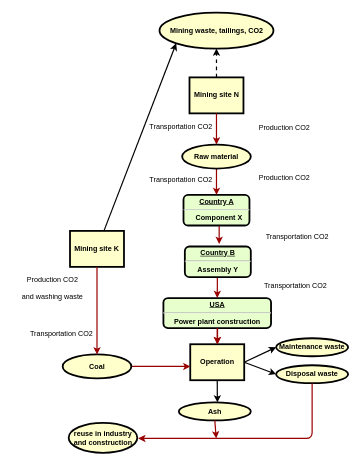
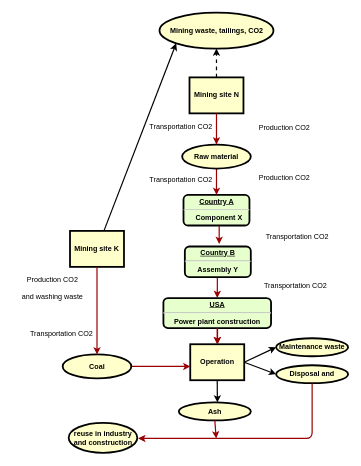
(312, 374) -> (312, 374)
